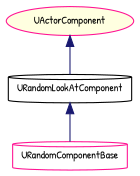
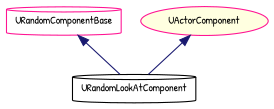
(70, 128) -> (103, 59)
